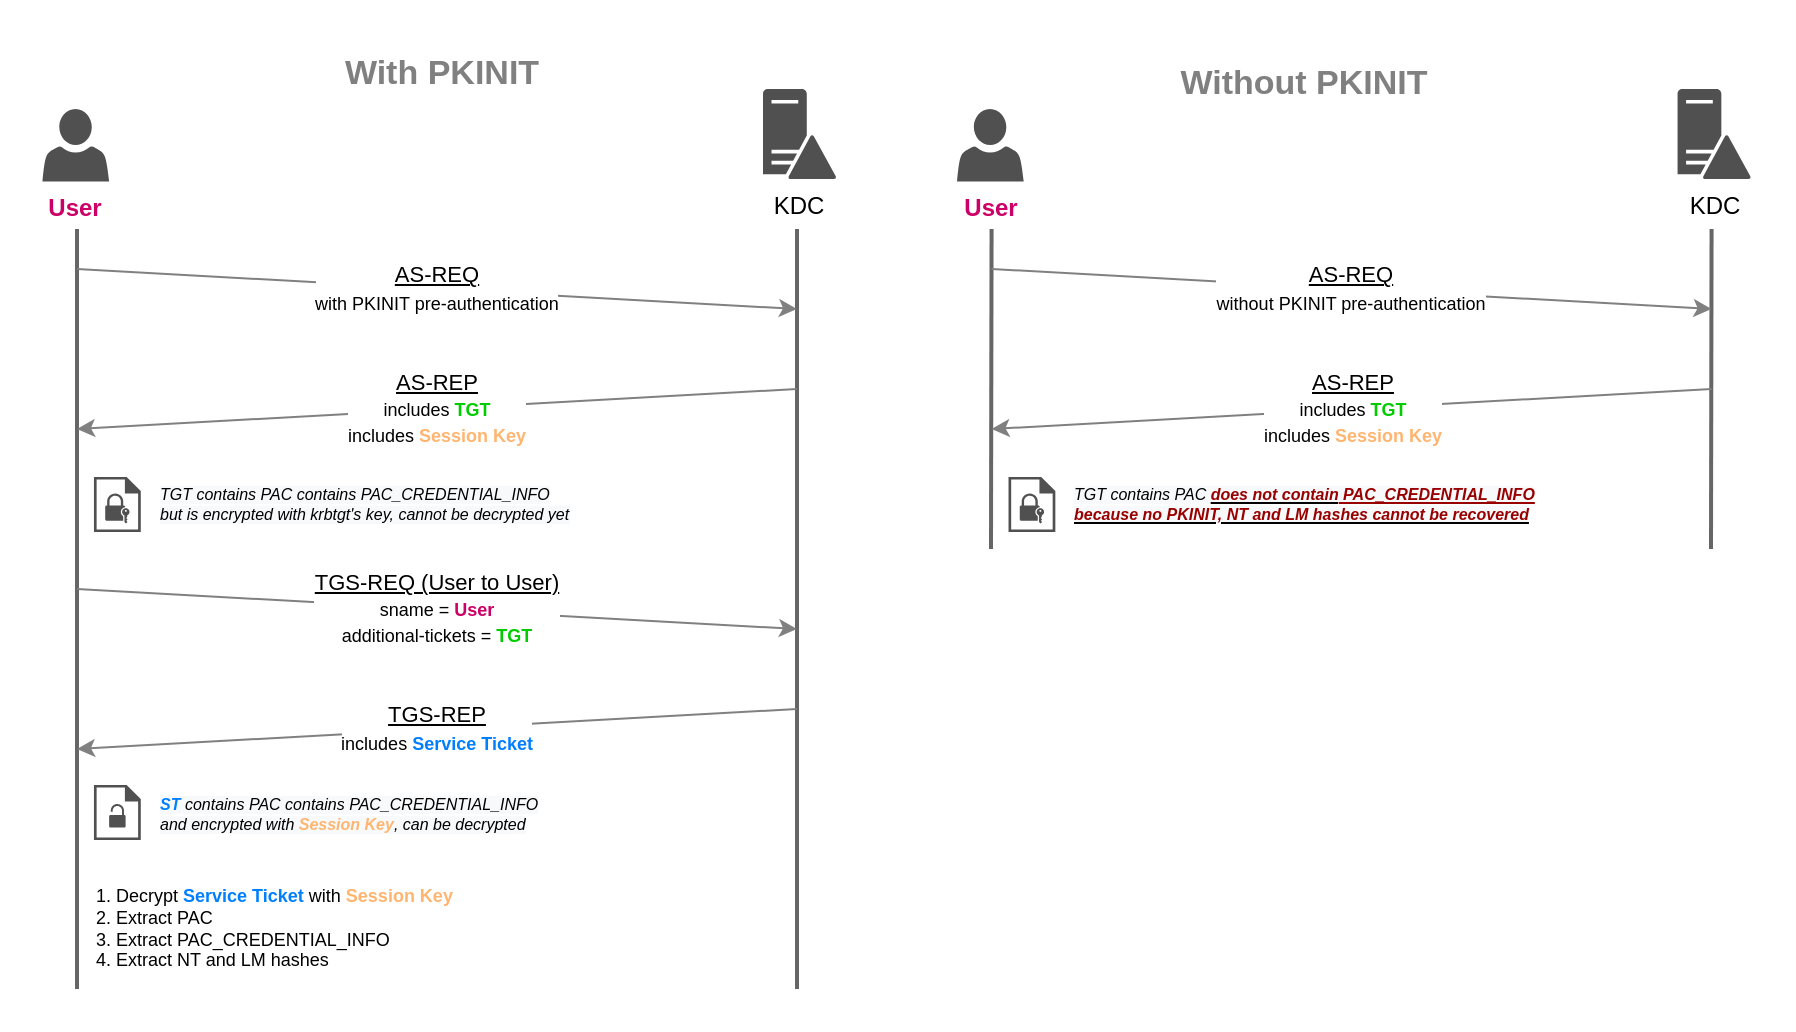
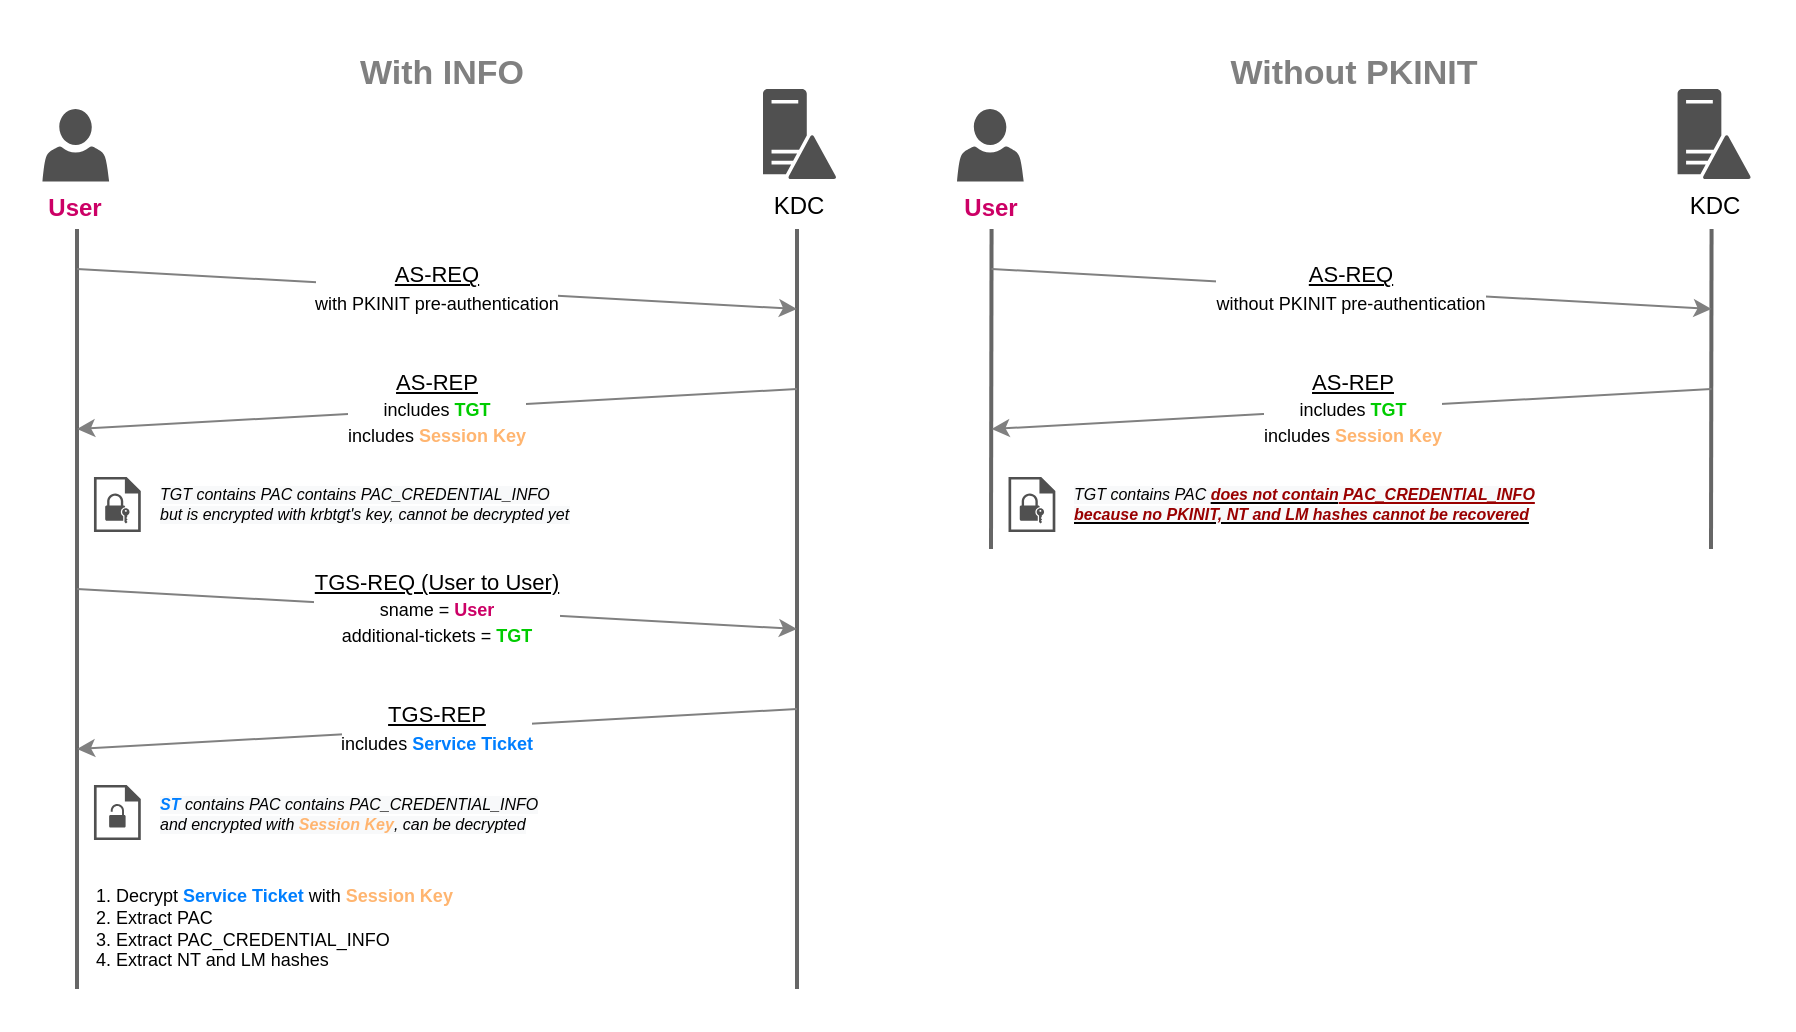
(443, 75) -> (443, 75)
(1305, 85) -> (1355, 75)
